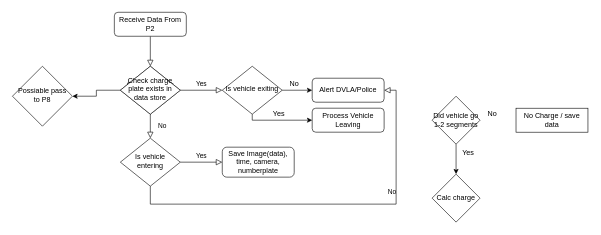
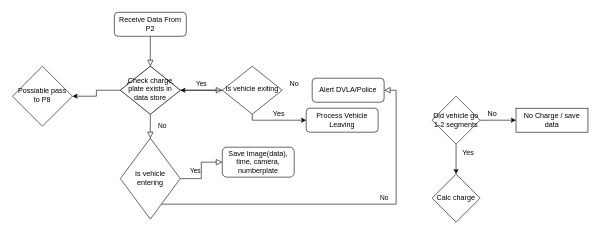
(306, 90) -> (220, 90)
(348, 120) -> (342, 120)
none -> (510, 120)
(150, 162) -> (150, 179)
